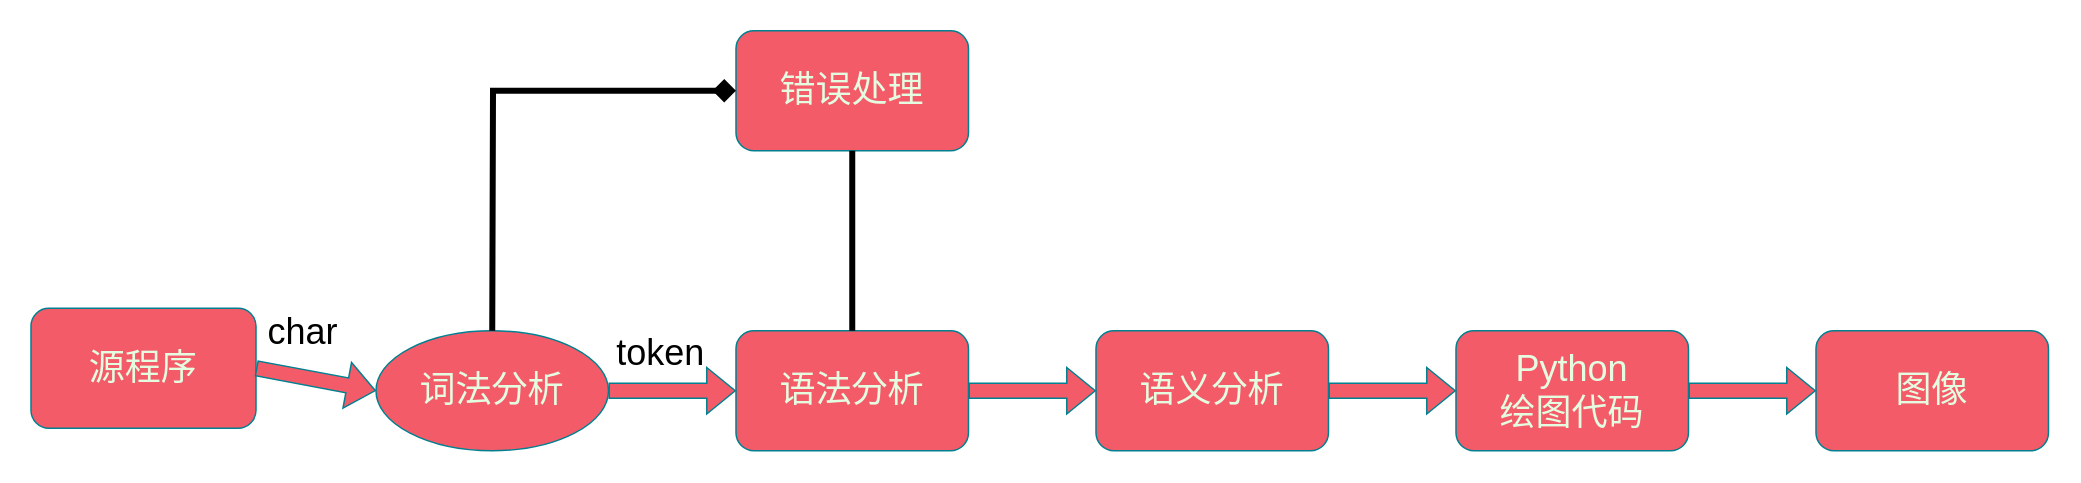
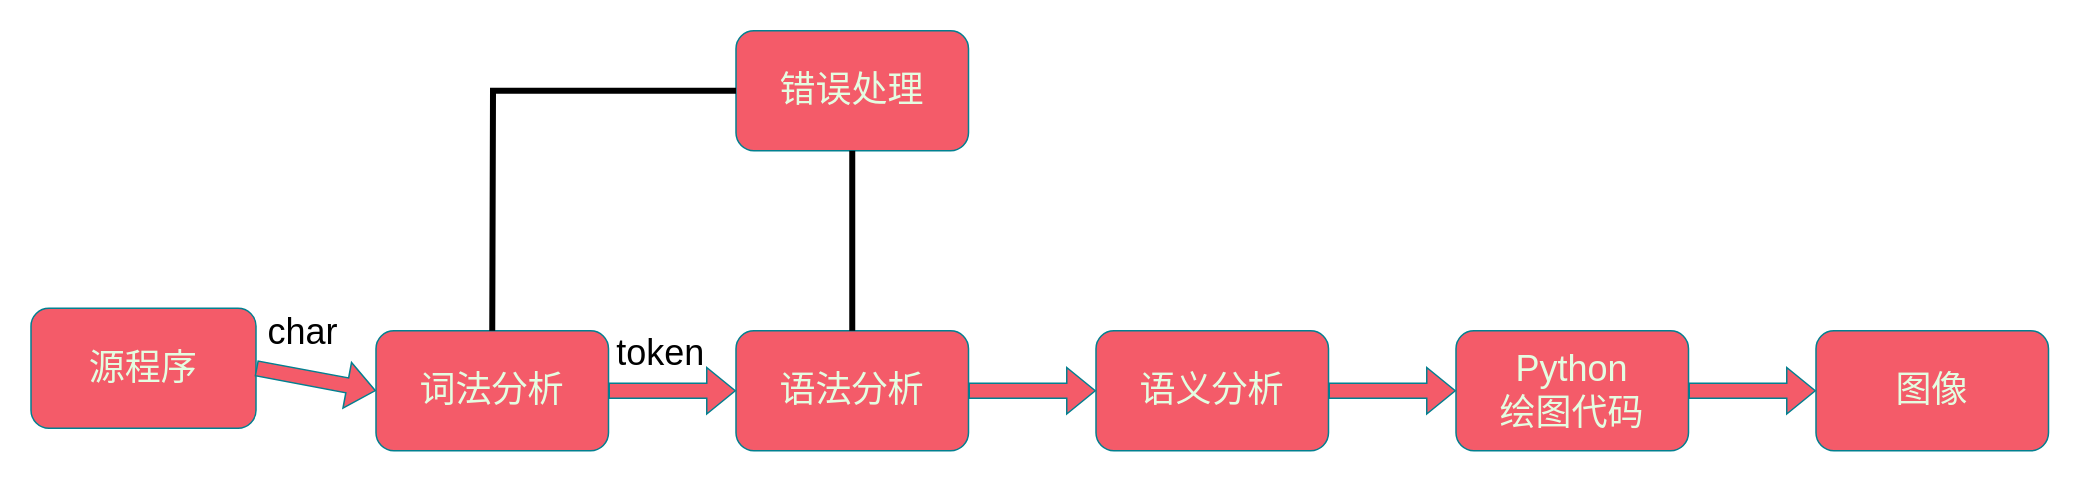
(714, 91) -> (733, 91)
(492, 391) -> (492, 391)
